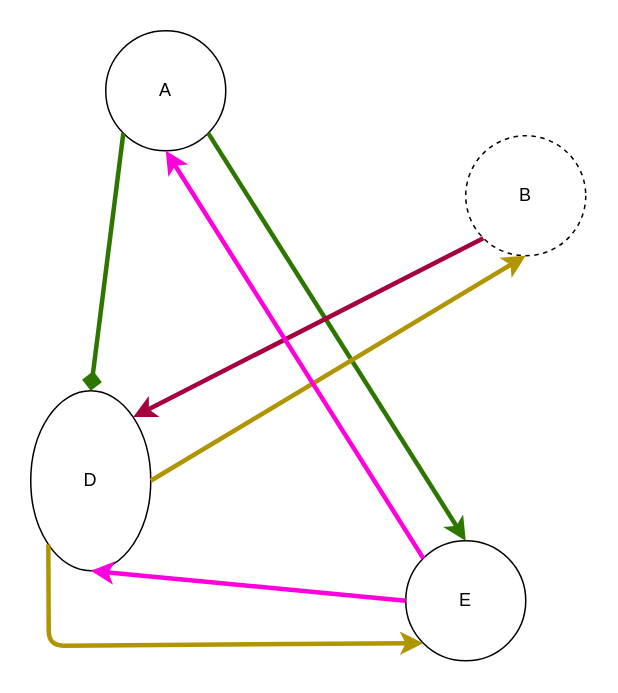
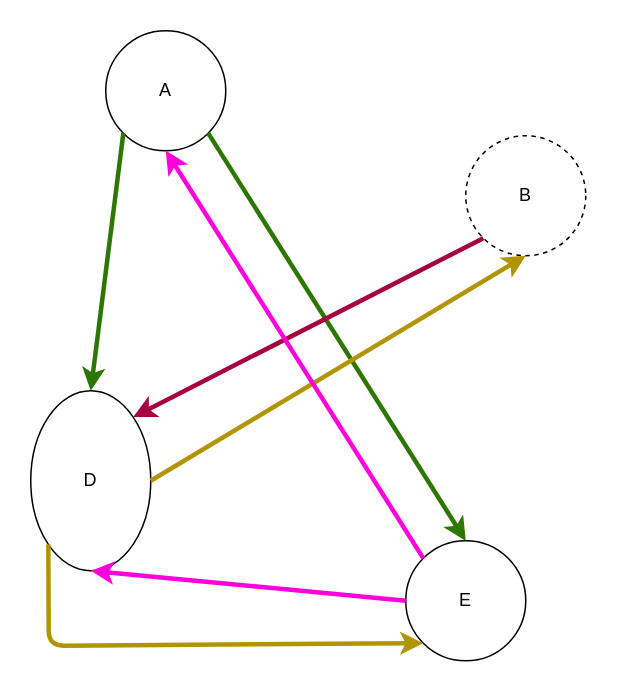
(93, 372) -> (93, 372)
